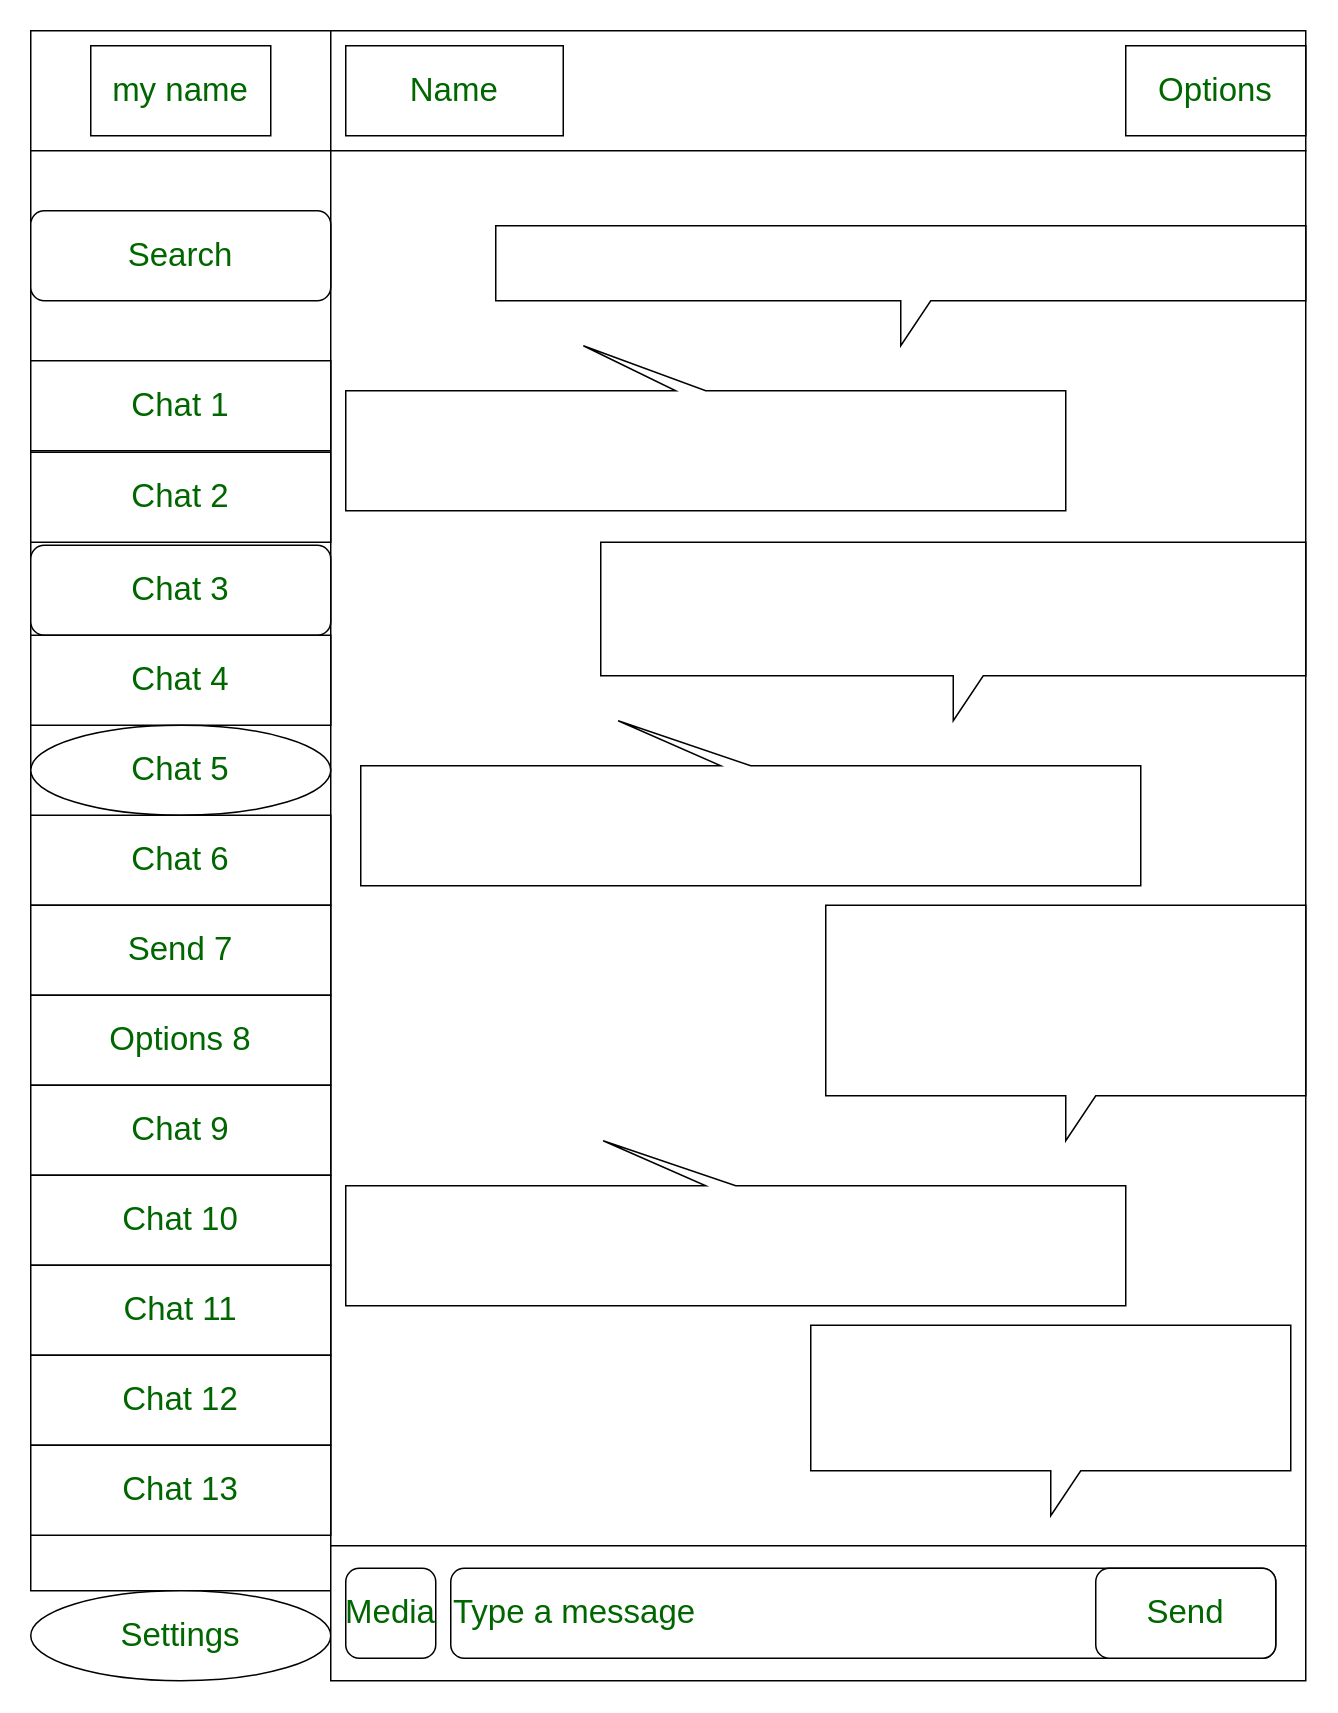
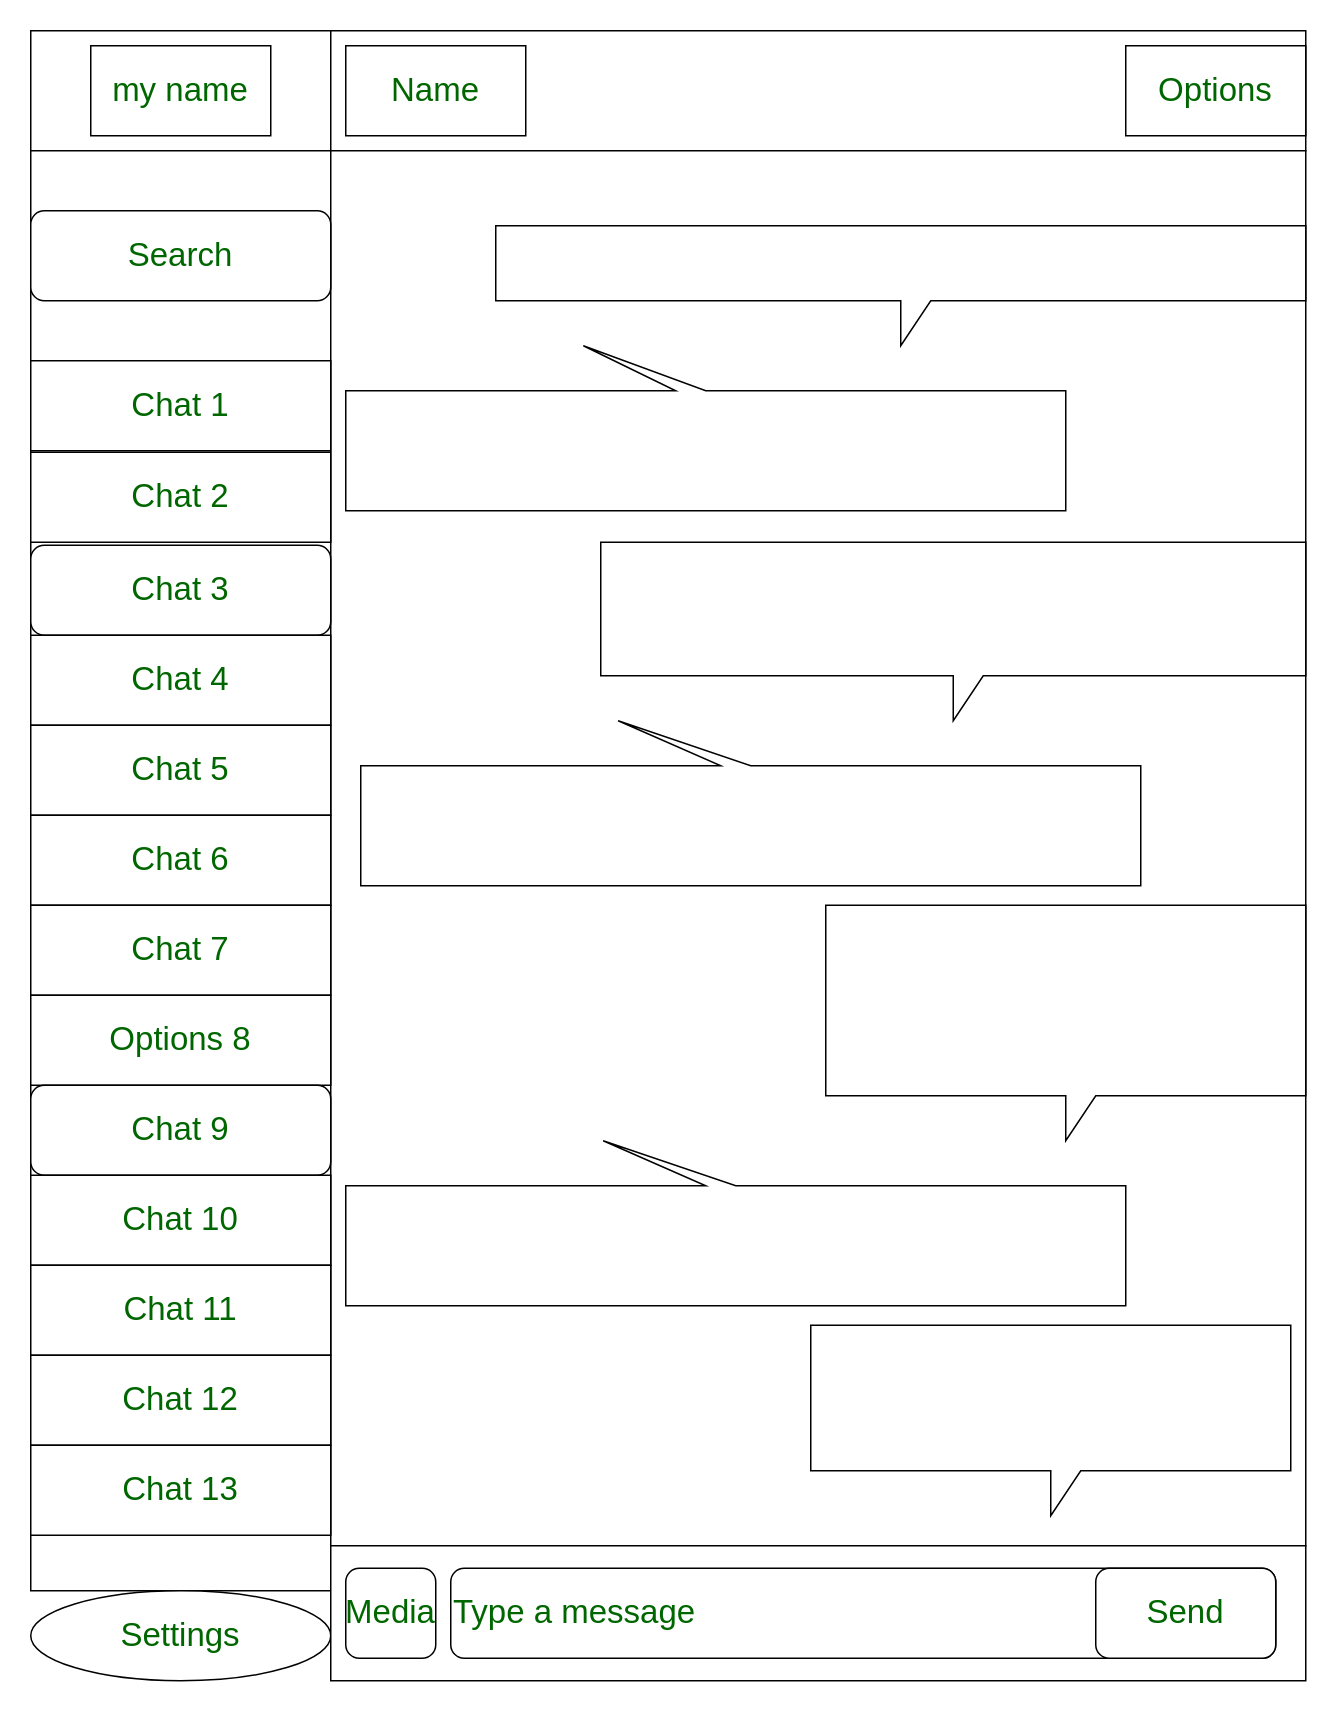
(455, 91) -> (436, 91)
(181, 770) -> (181, 770)
(181, 950) -> (181, 950)
(181, 1130) -> (181, 1130)
